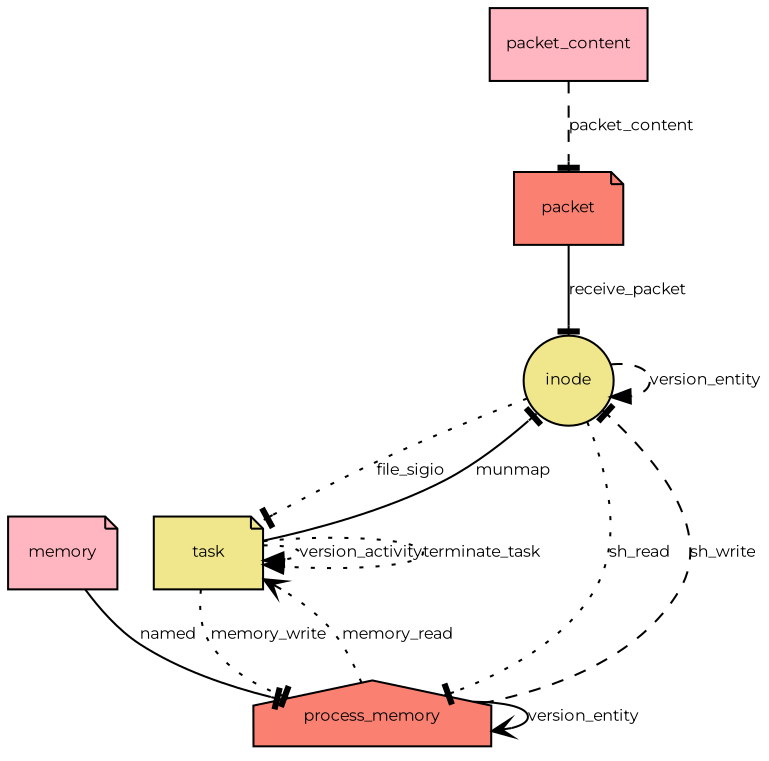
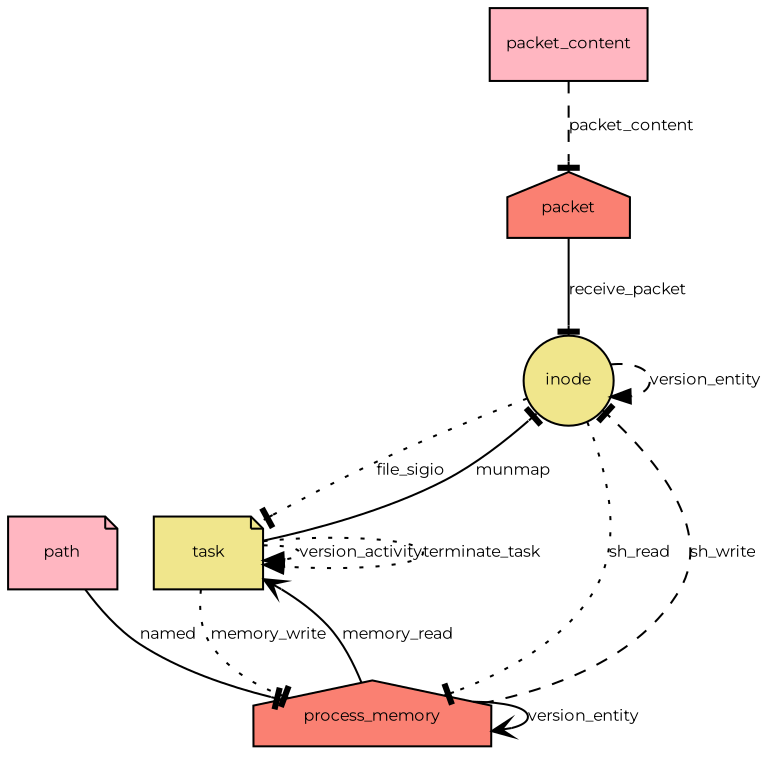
(569, 208) -> (569, 208)
(63, 553) -> (63, 553)
(330, 628) -> (330, 628)
